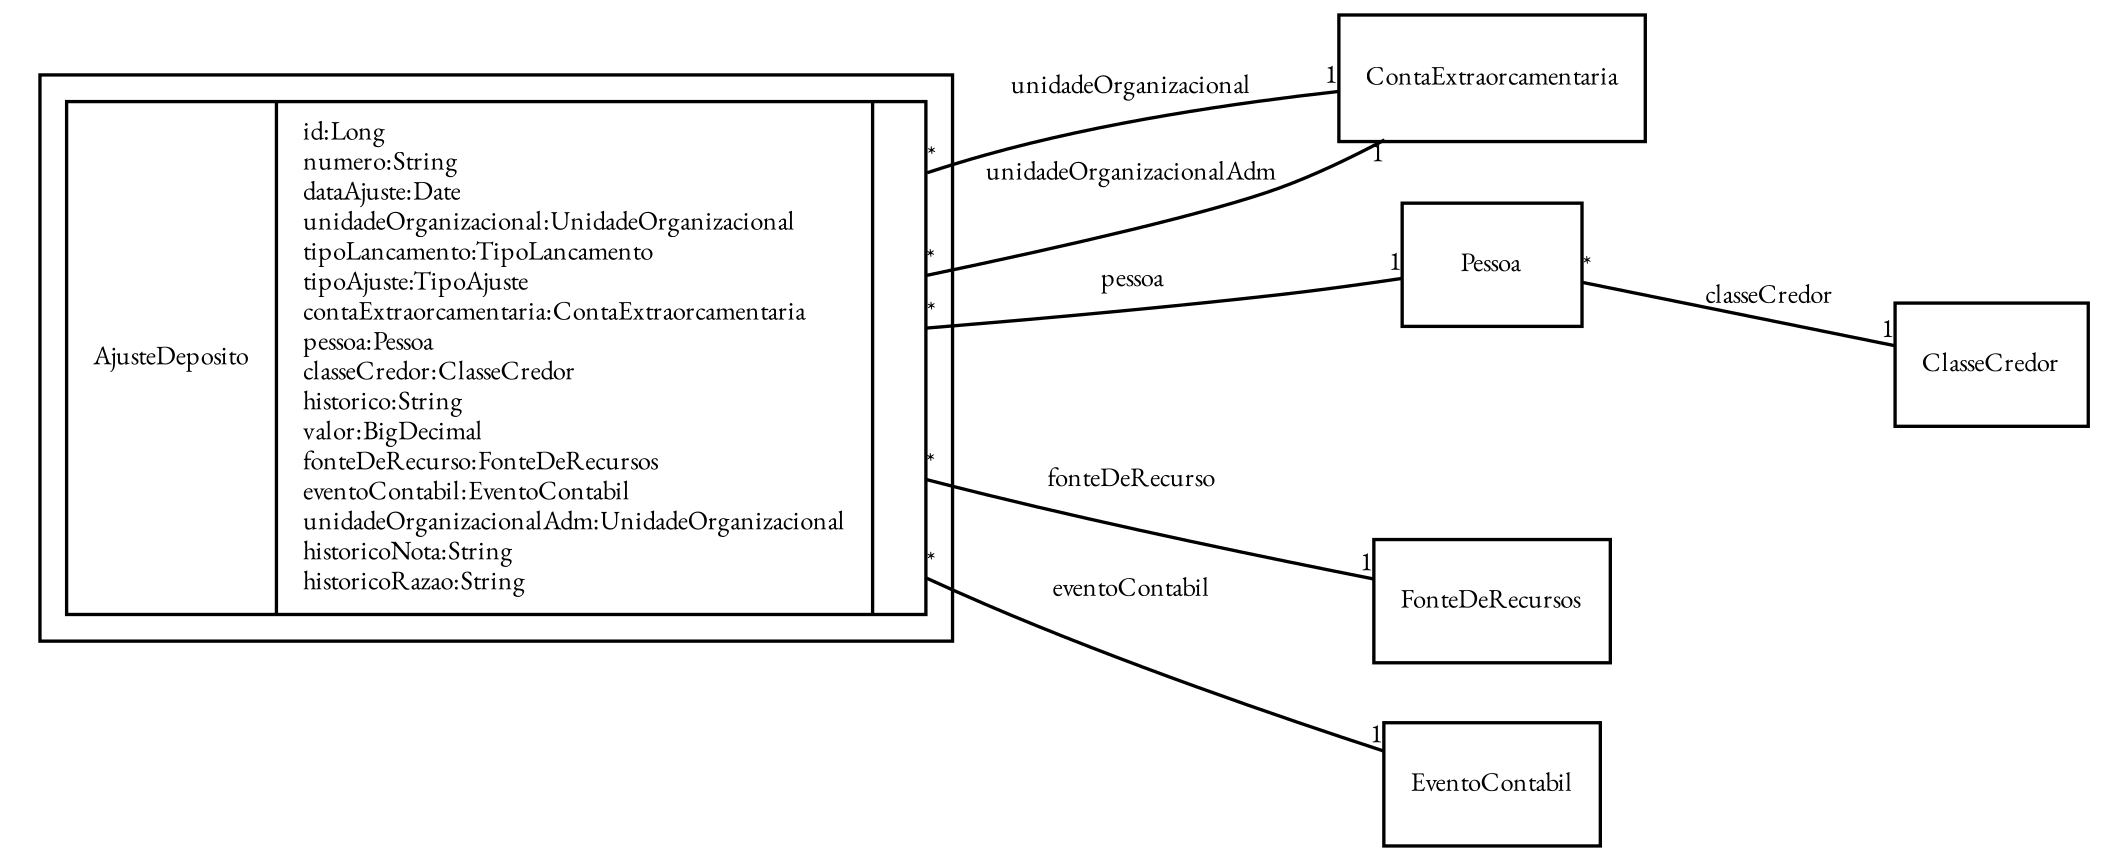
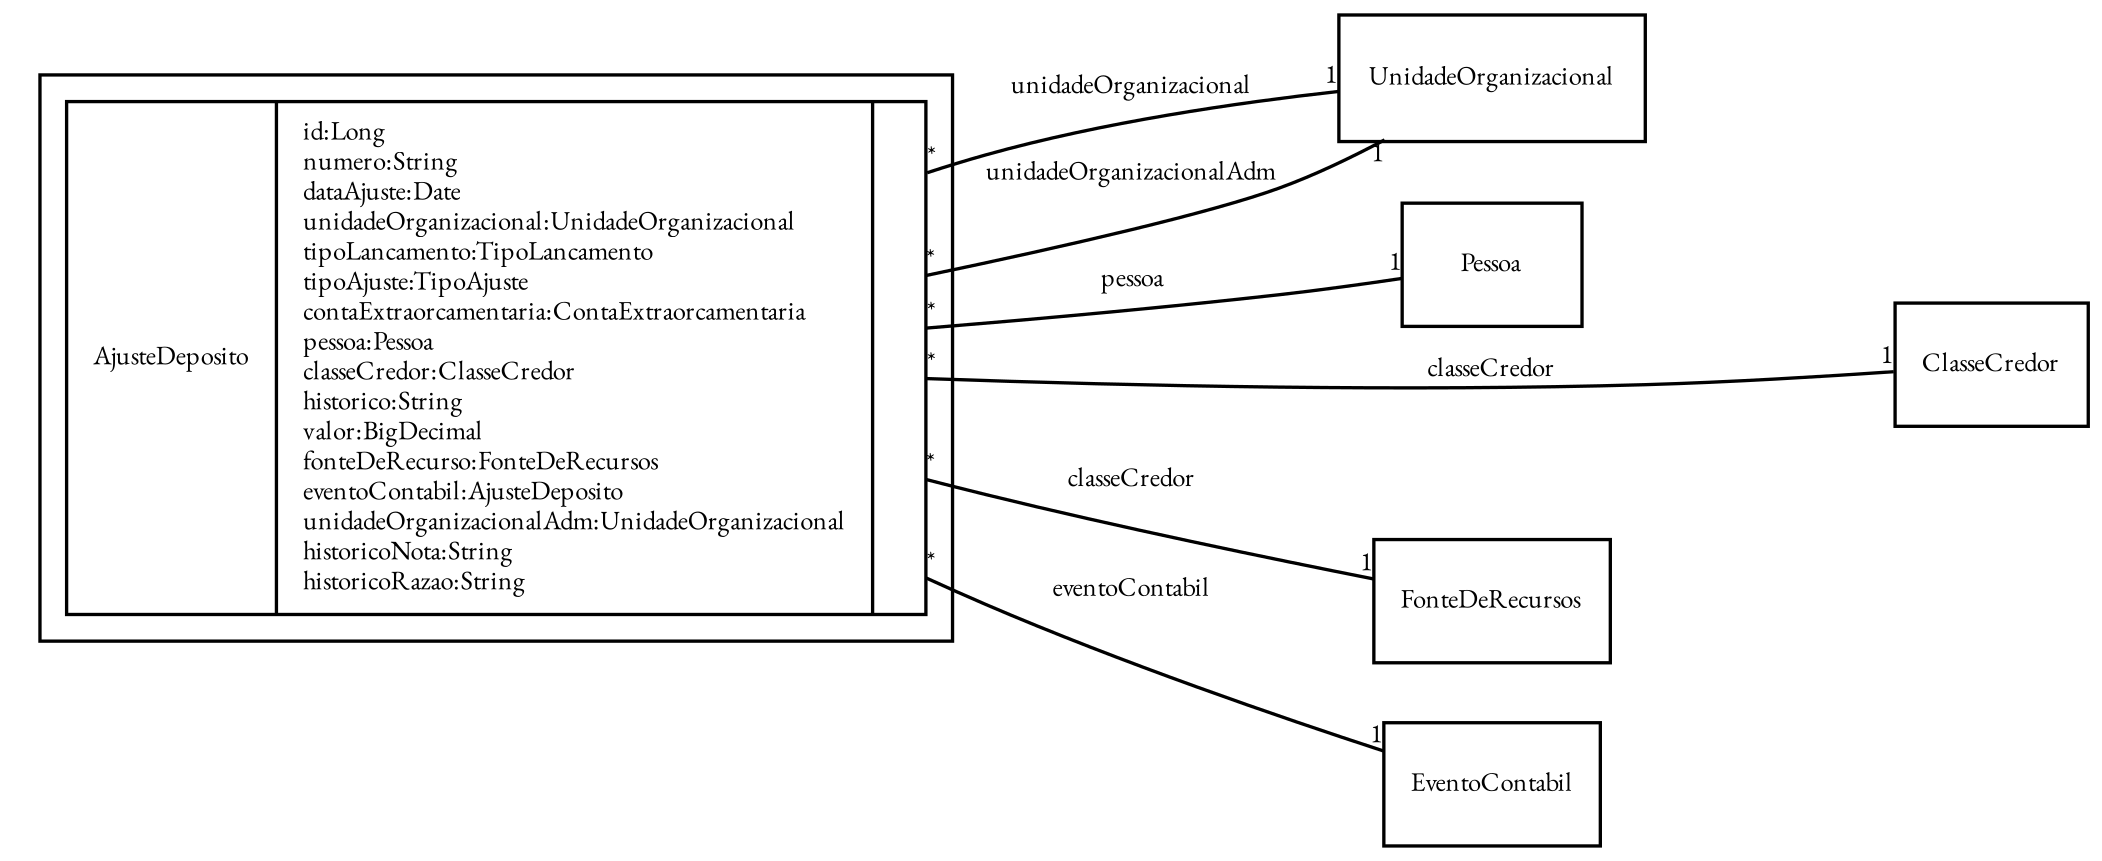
(1492, 78) -> (1492, 78)
(1739, 314) -> (1410, 388)
(1132, 480) -> (1132, 480)
(468, 491) -> (465, 491)
